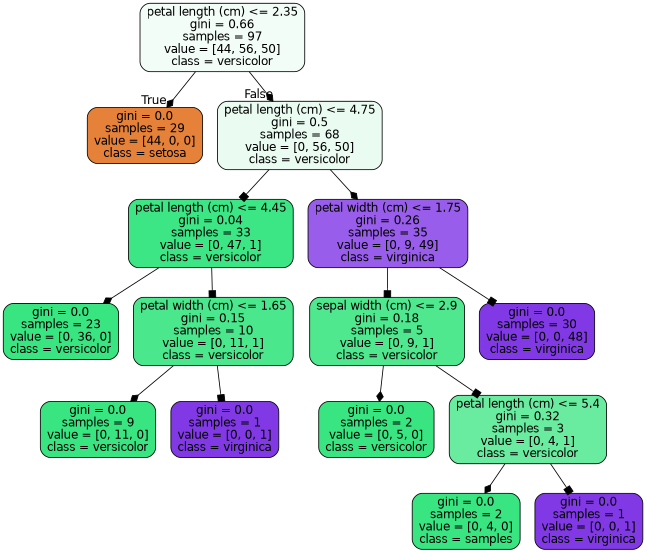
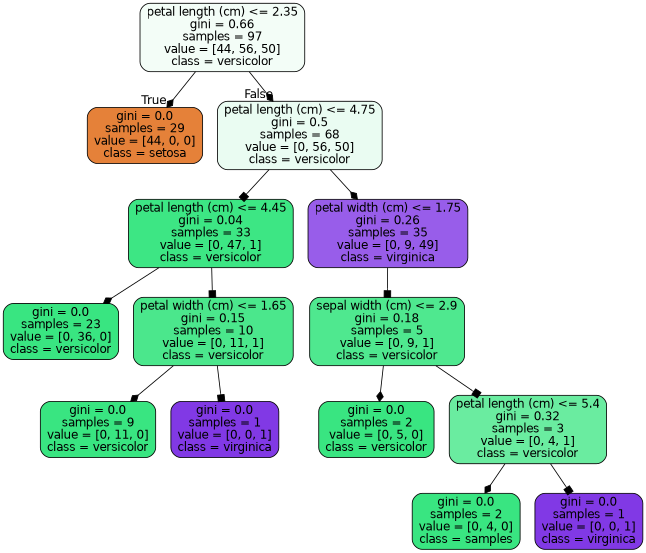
(537, 332) -> none
